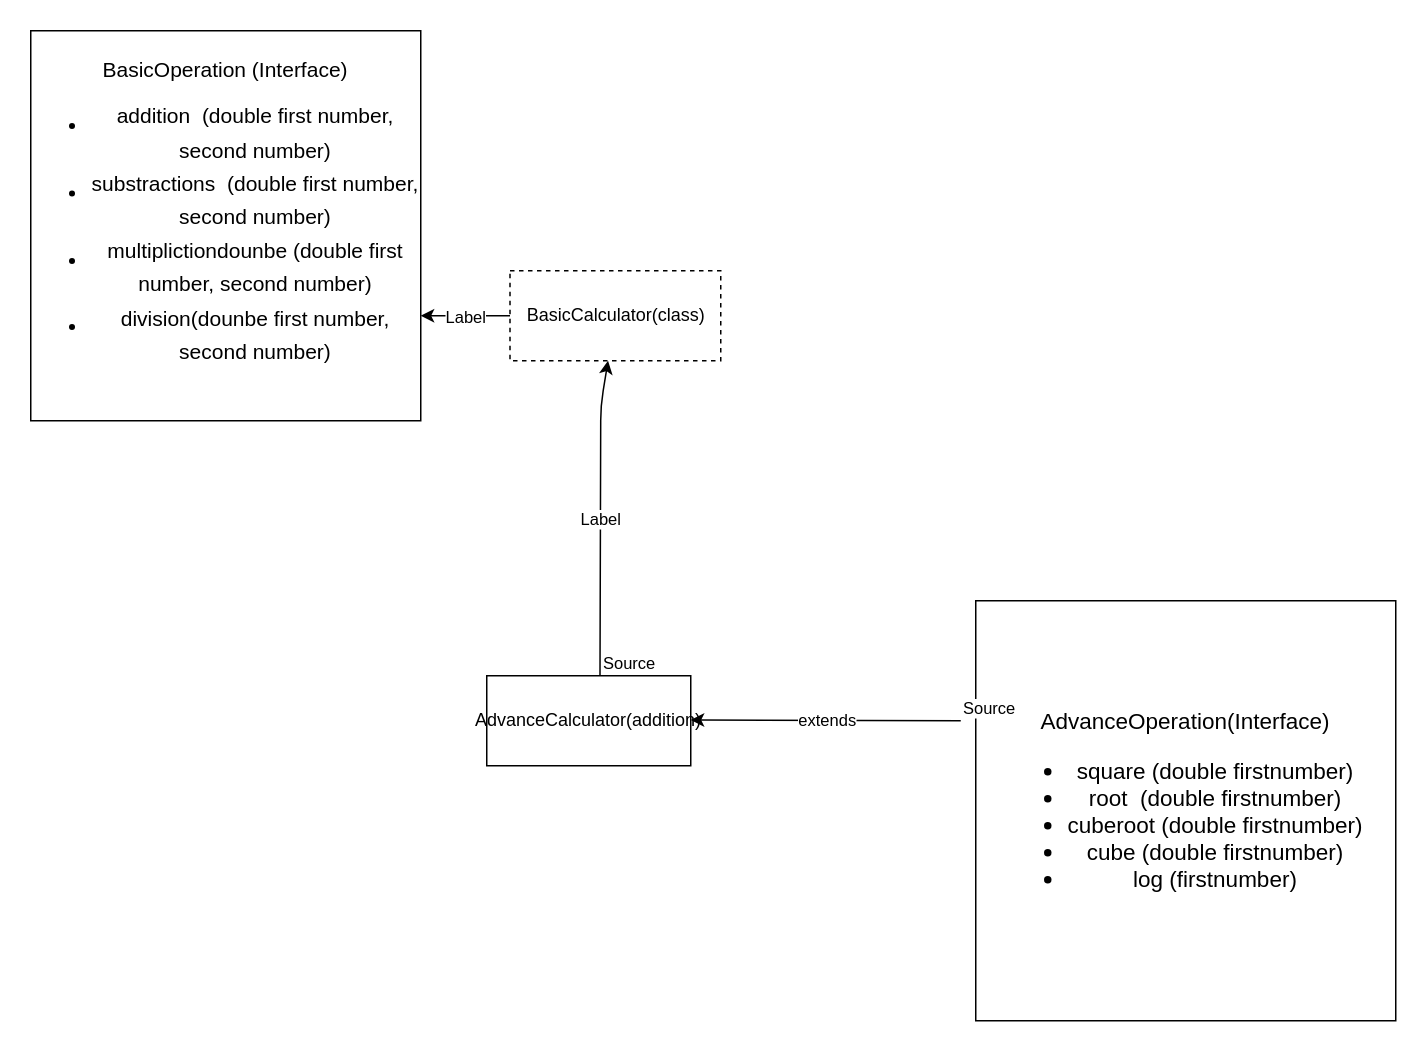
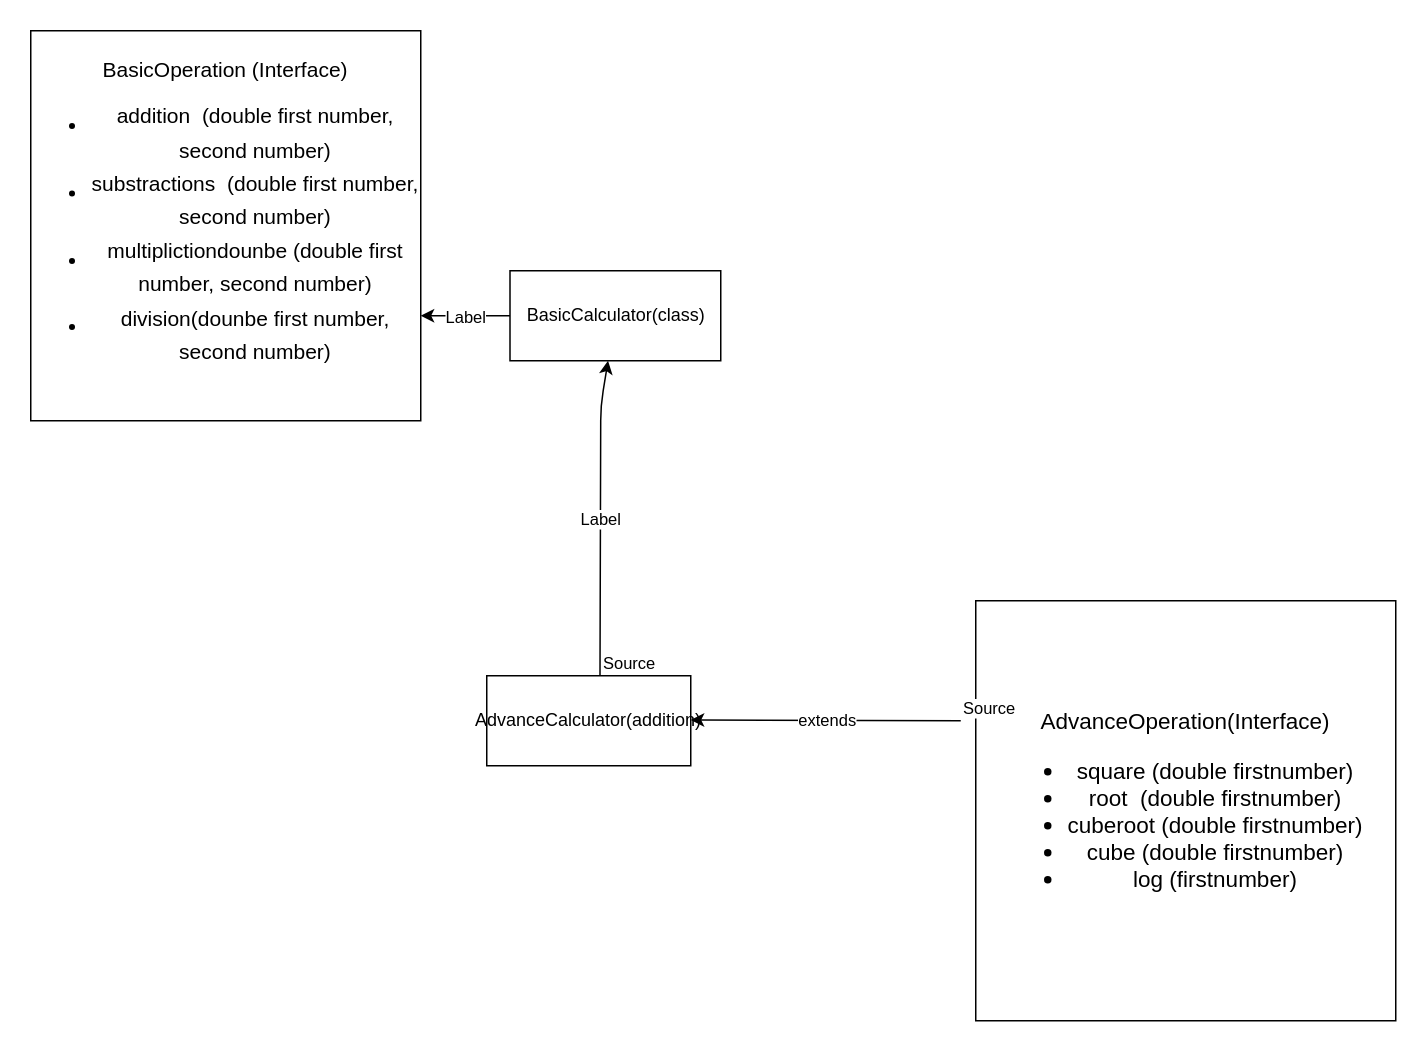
(615, 316) -> (615, 316)
